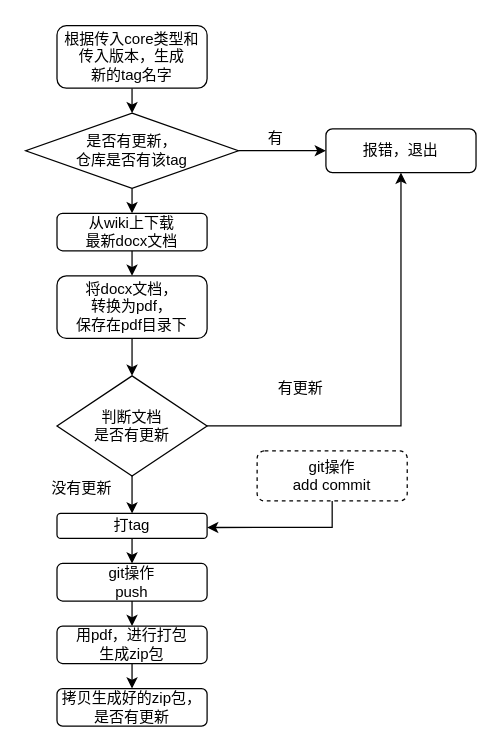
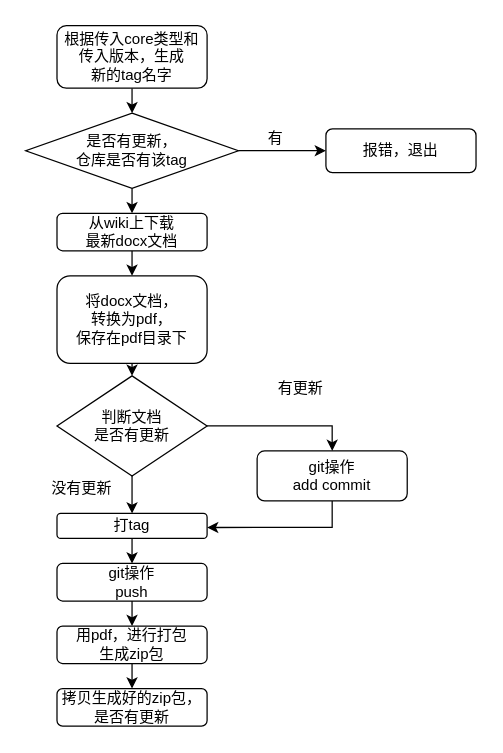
(132, 307) -> (132, 319)
(401, 339) -> (332, 433)
(332, 476) -> (332, 476)
